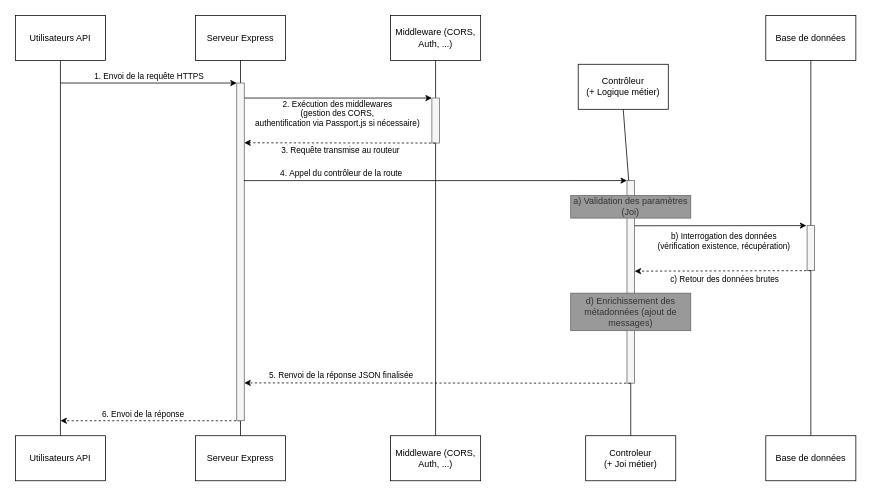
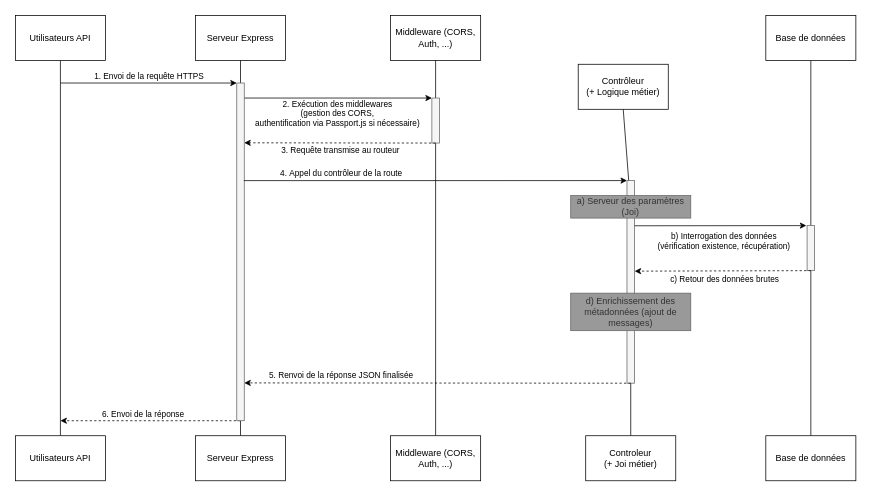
(630, 207) -> (630, 207)
